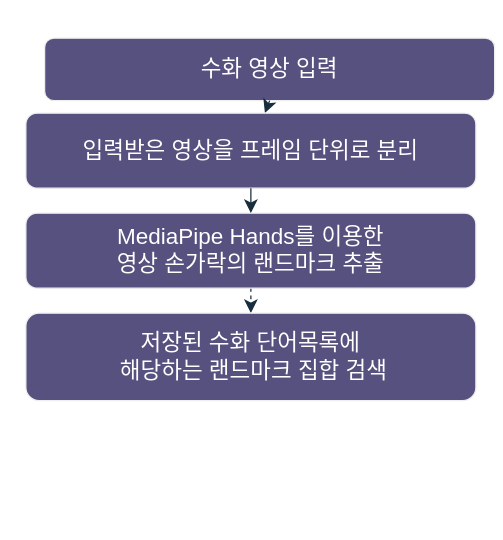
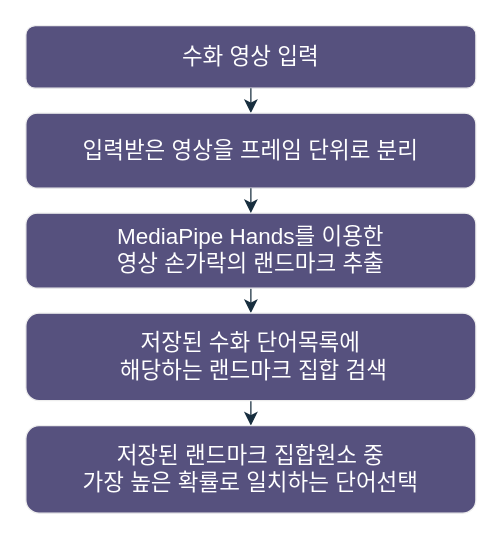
(269, 69) -> (251, 57)
(251, 297) -> (251, 297)
none -> (251, 406)
none -> (251, 469)
